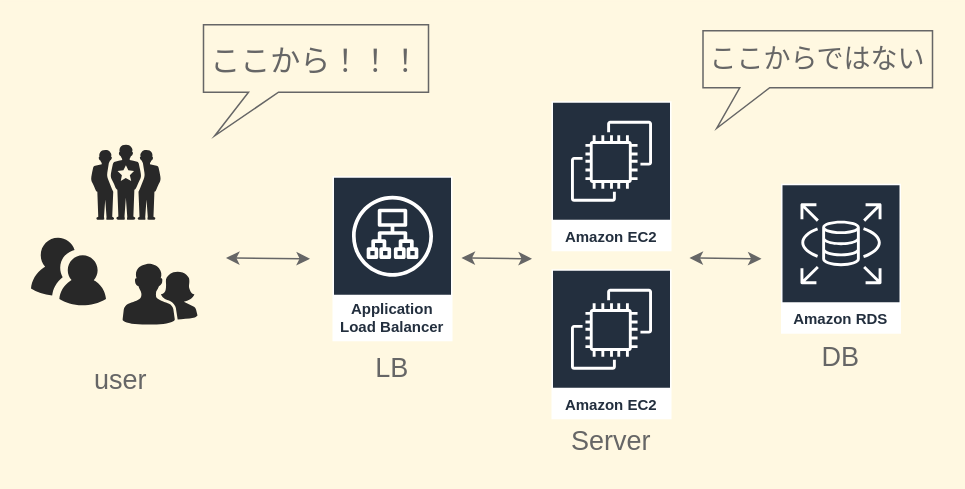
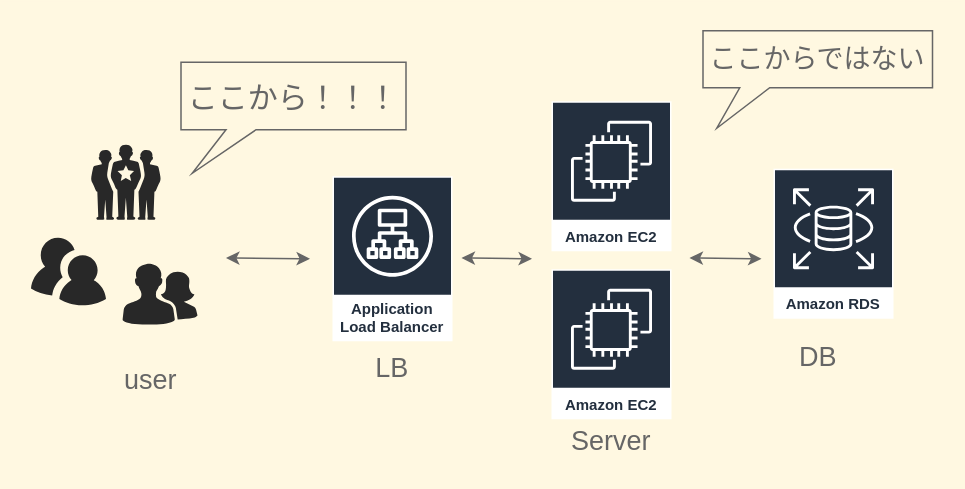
(316, 80) -> (293, 118)
(841, 259) -> (833, 244)
(841, 358) -> (818, 358)
(121, 380) -> (151, 380)
